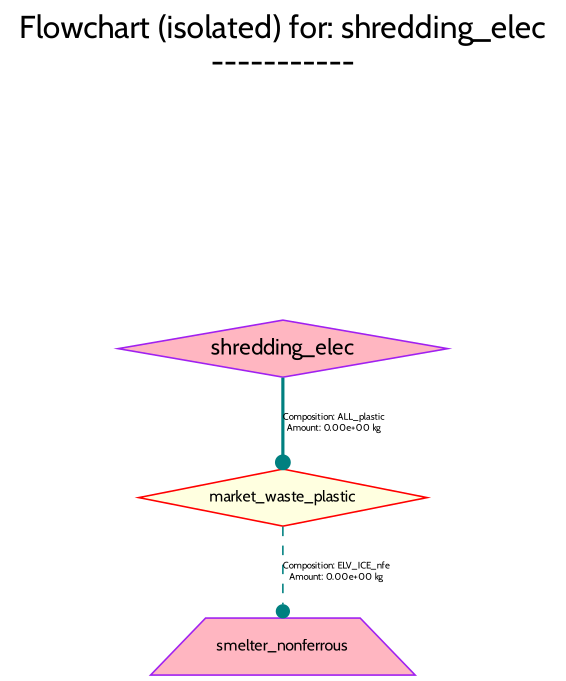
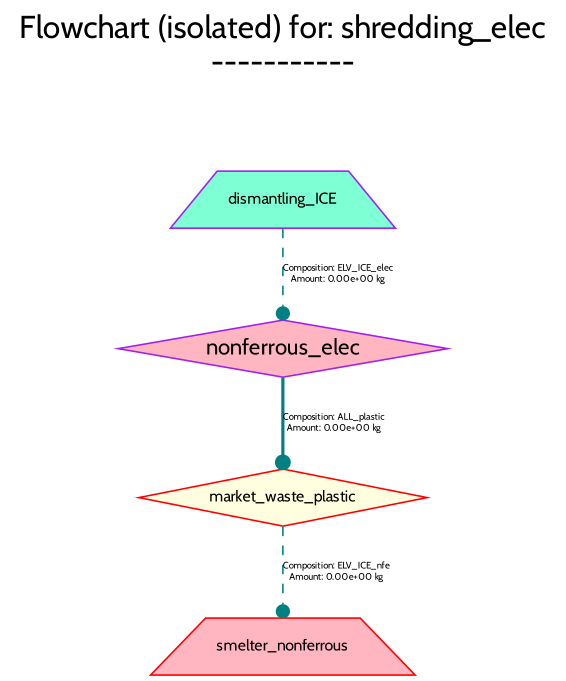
none -> (283, 200)
(283, 349) -> (283, 349)
(283, 647) -> (283, 647)
